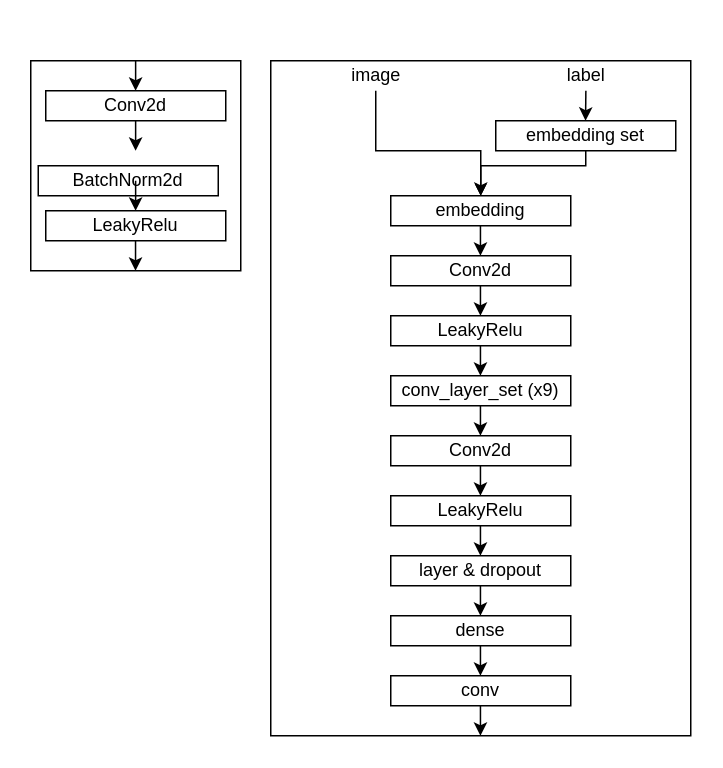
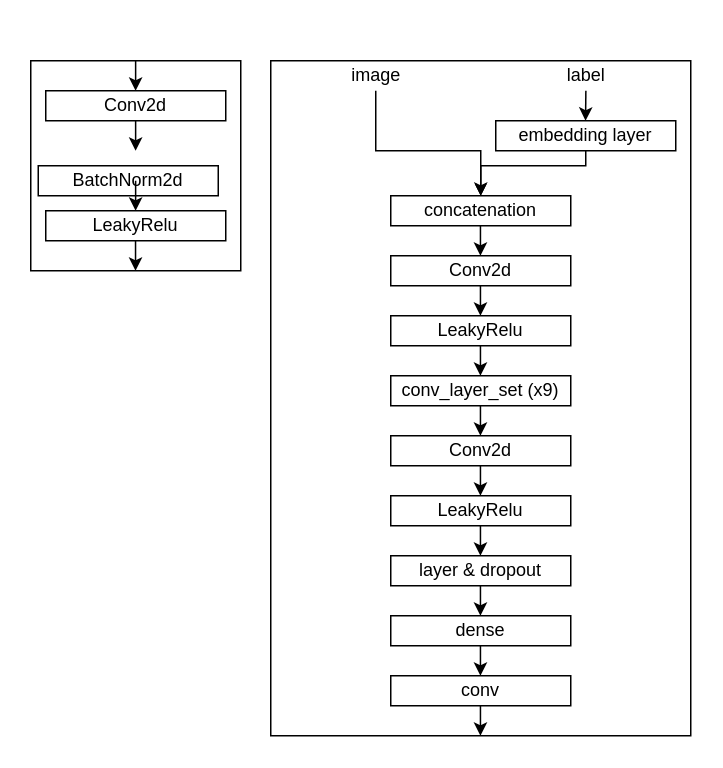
(586, 136) -> (586, 136)
(481, 211) -> (481, 211)
